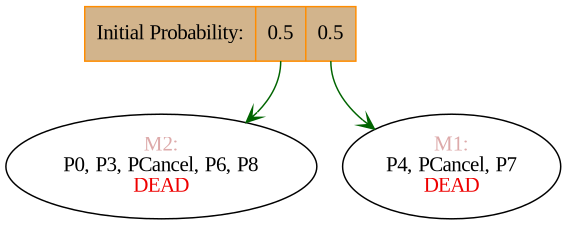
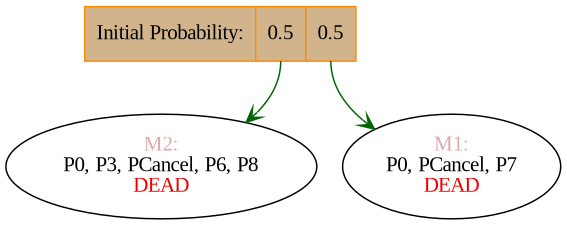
(452, 165) -> (452, 165)
